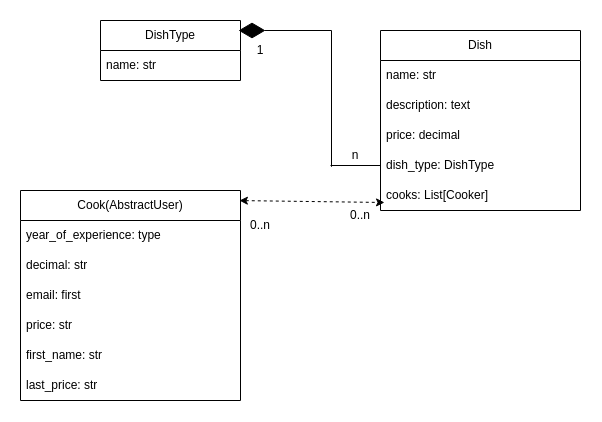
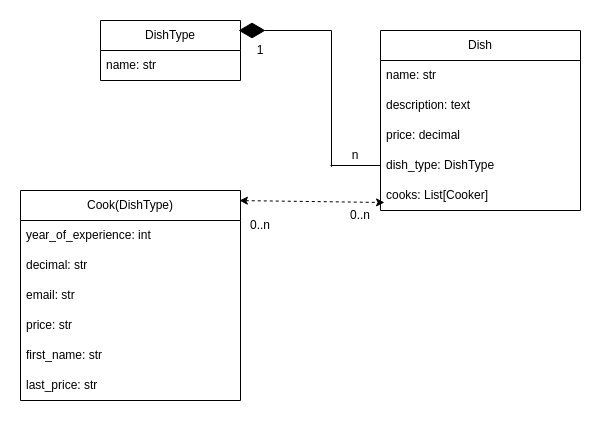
(131, 206) -> (131, 206)
(102, 236) -> (98, 236)
(59, 296) -> (54, 296)
